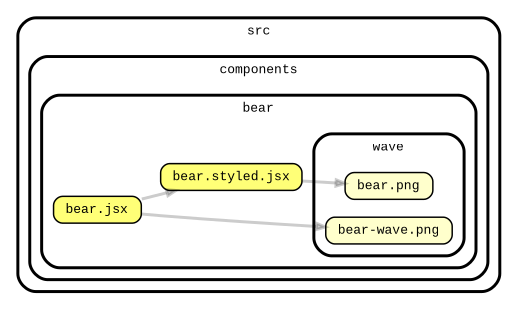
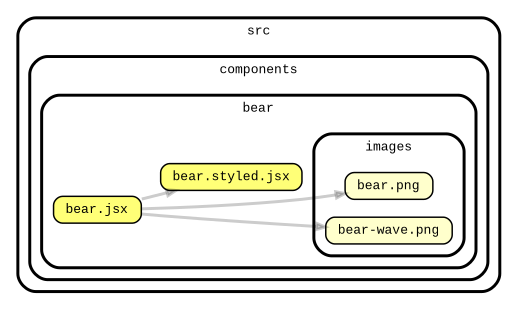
(389, 147) -> (389, 147)
(323, 182) -> (239, 204)
